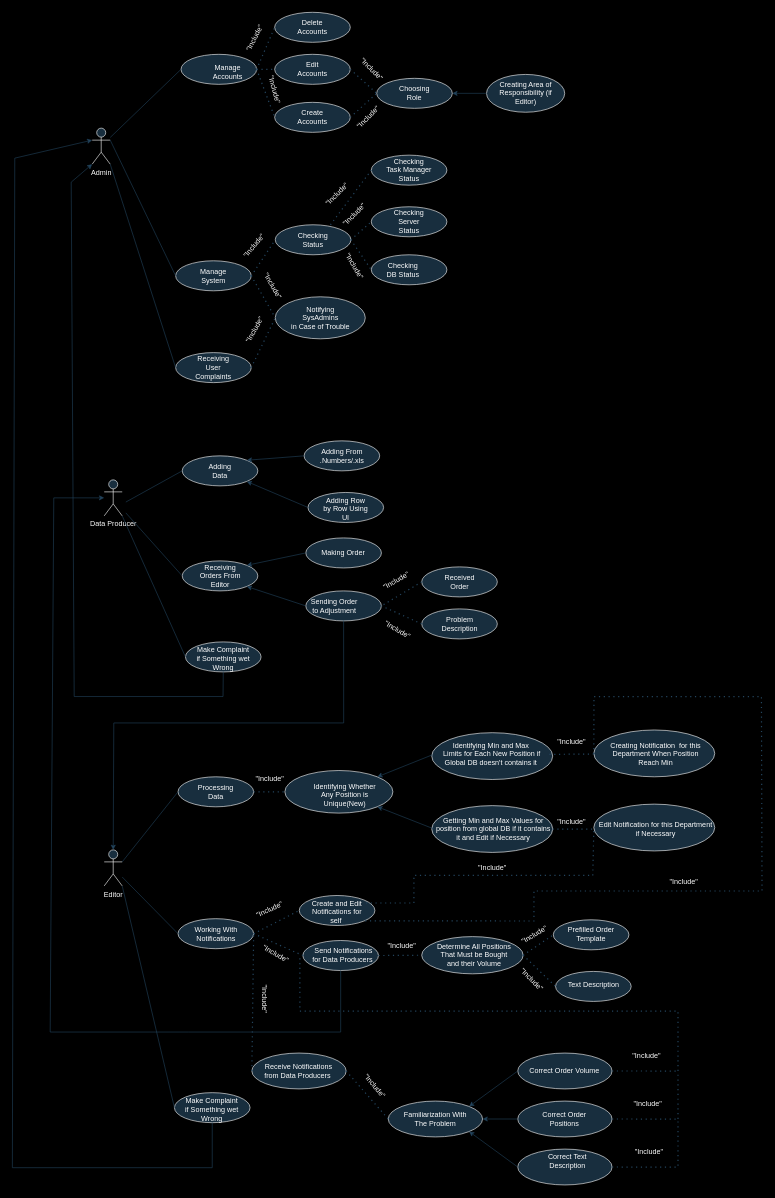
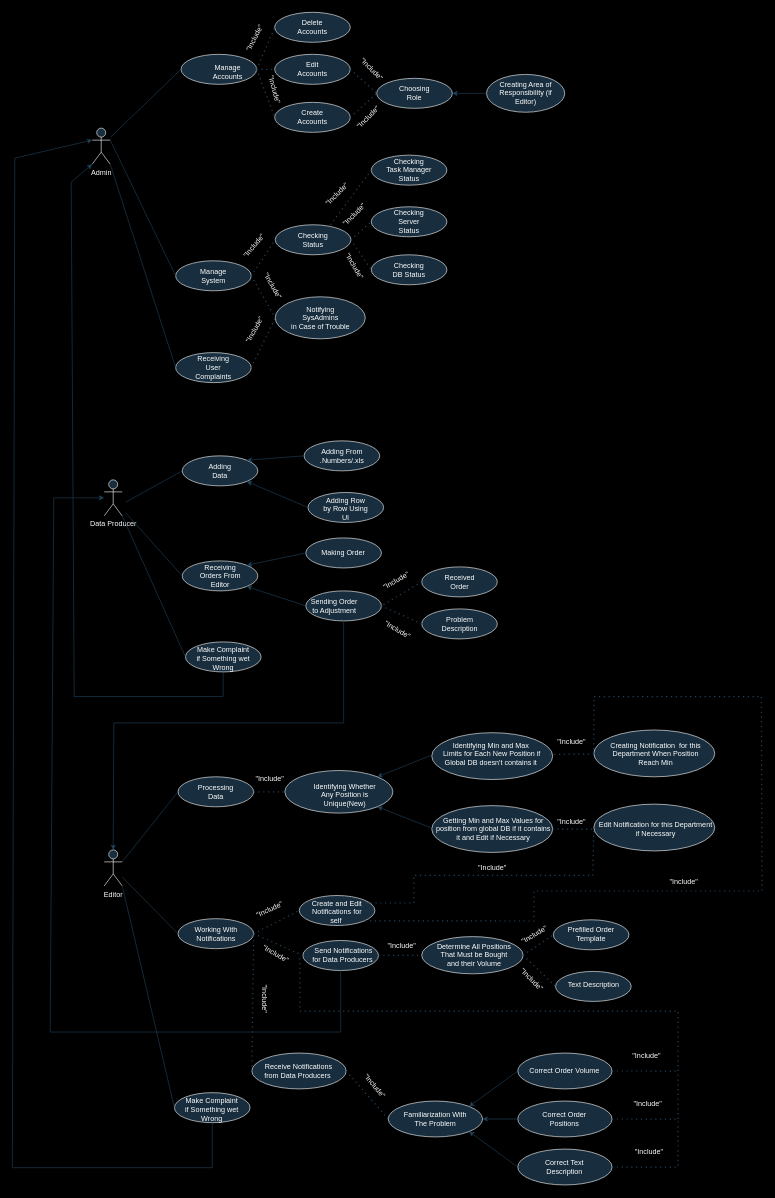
(403, 270) -> (409, 270)
(568, 1161) -> (565, 1167)
